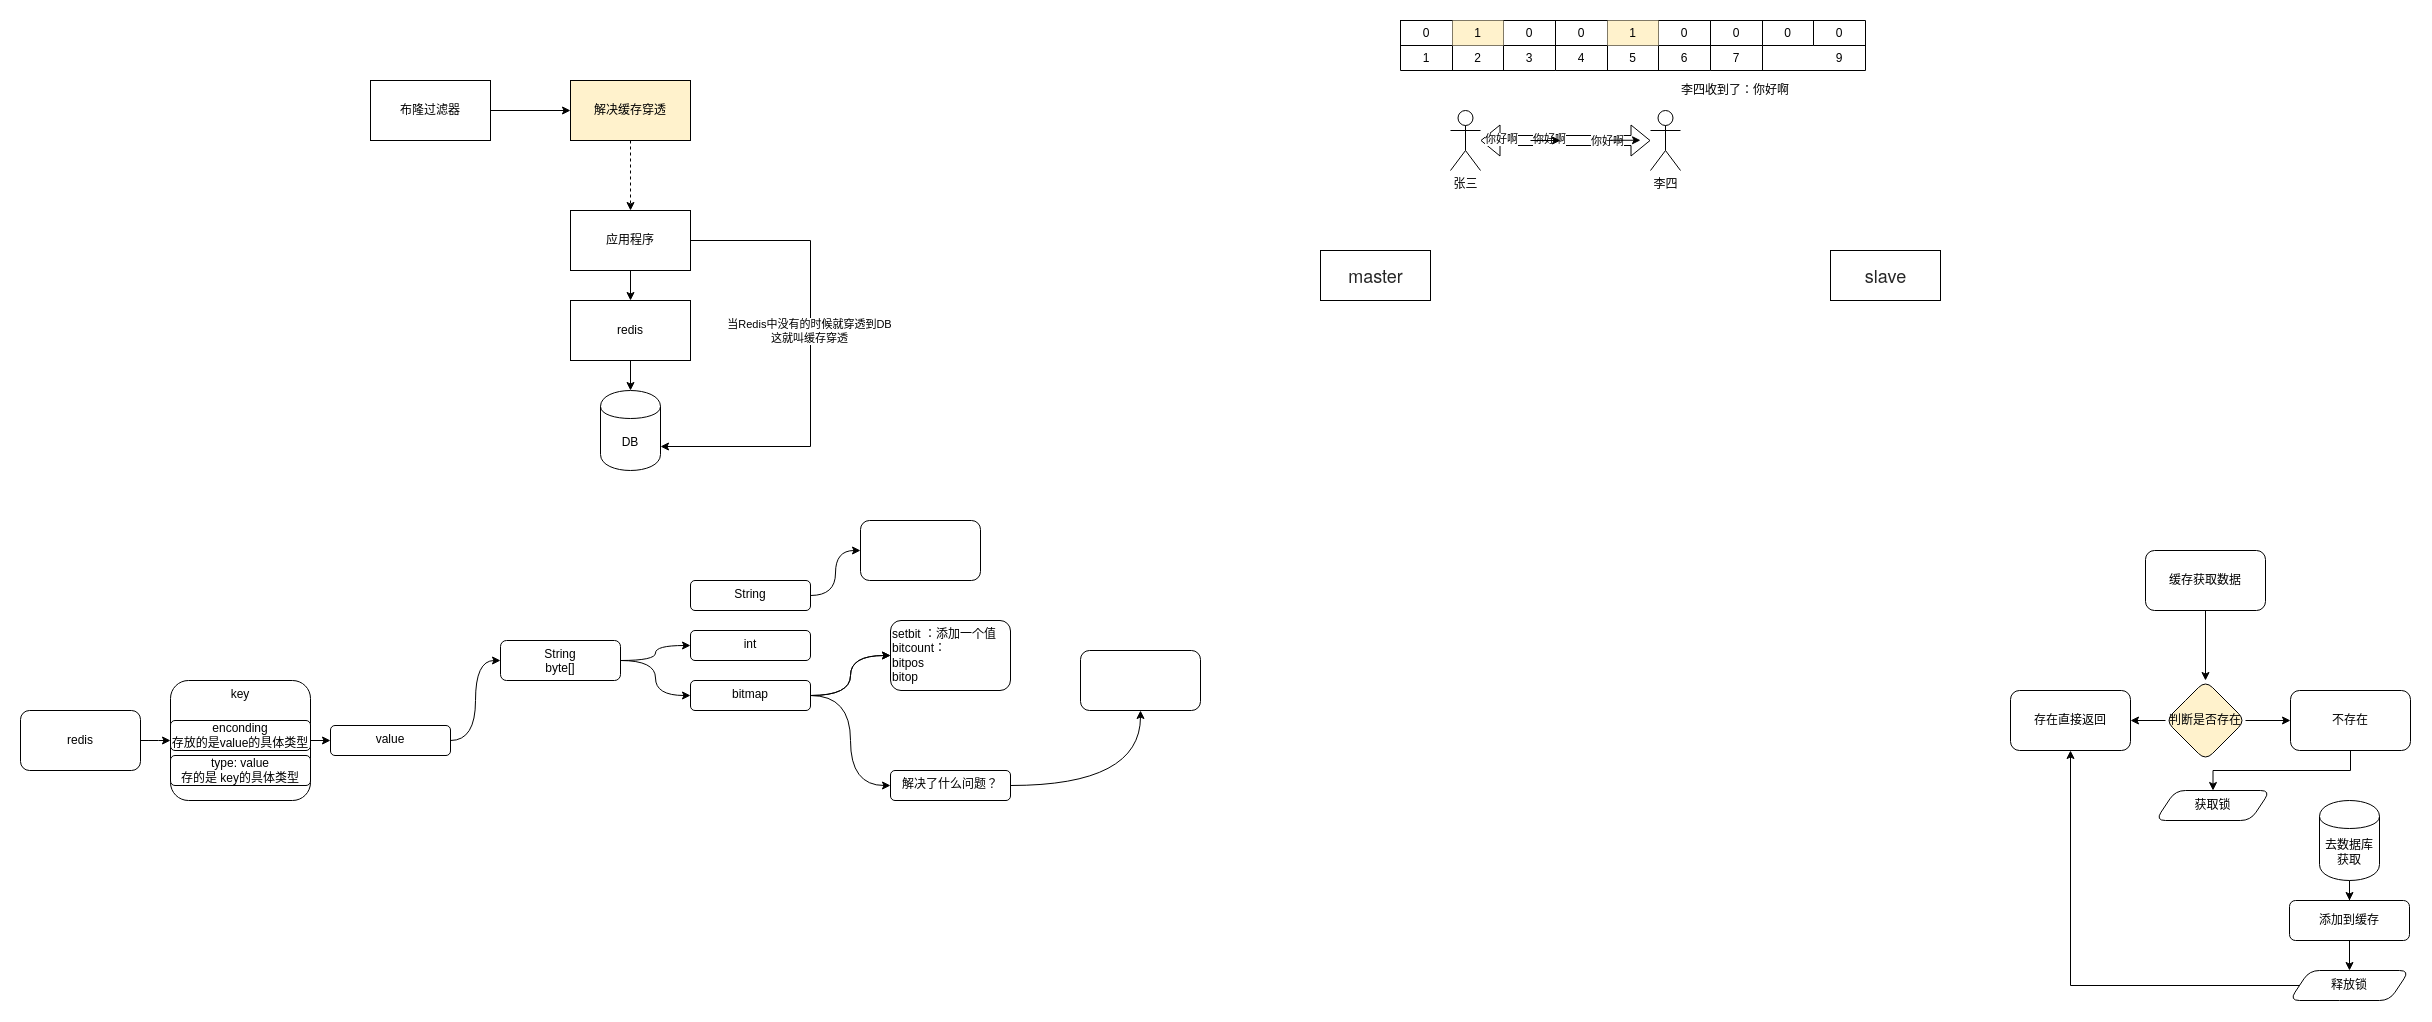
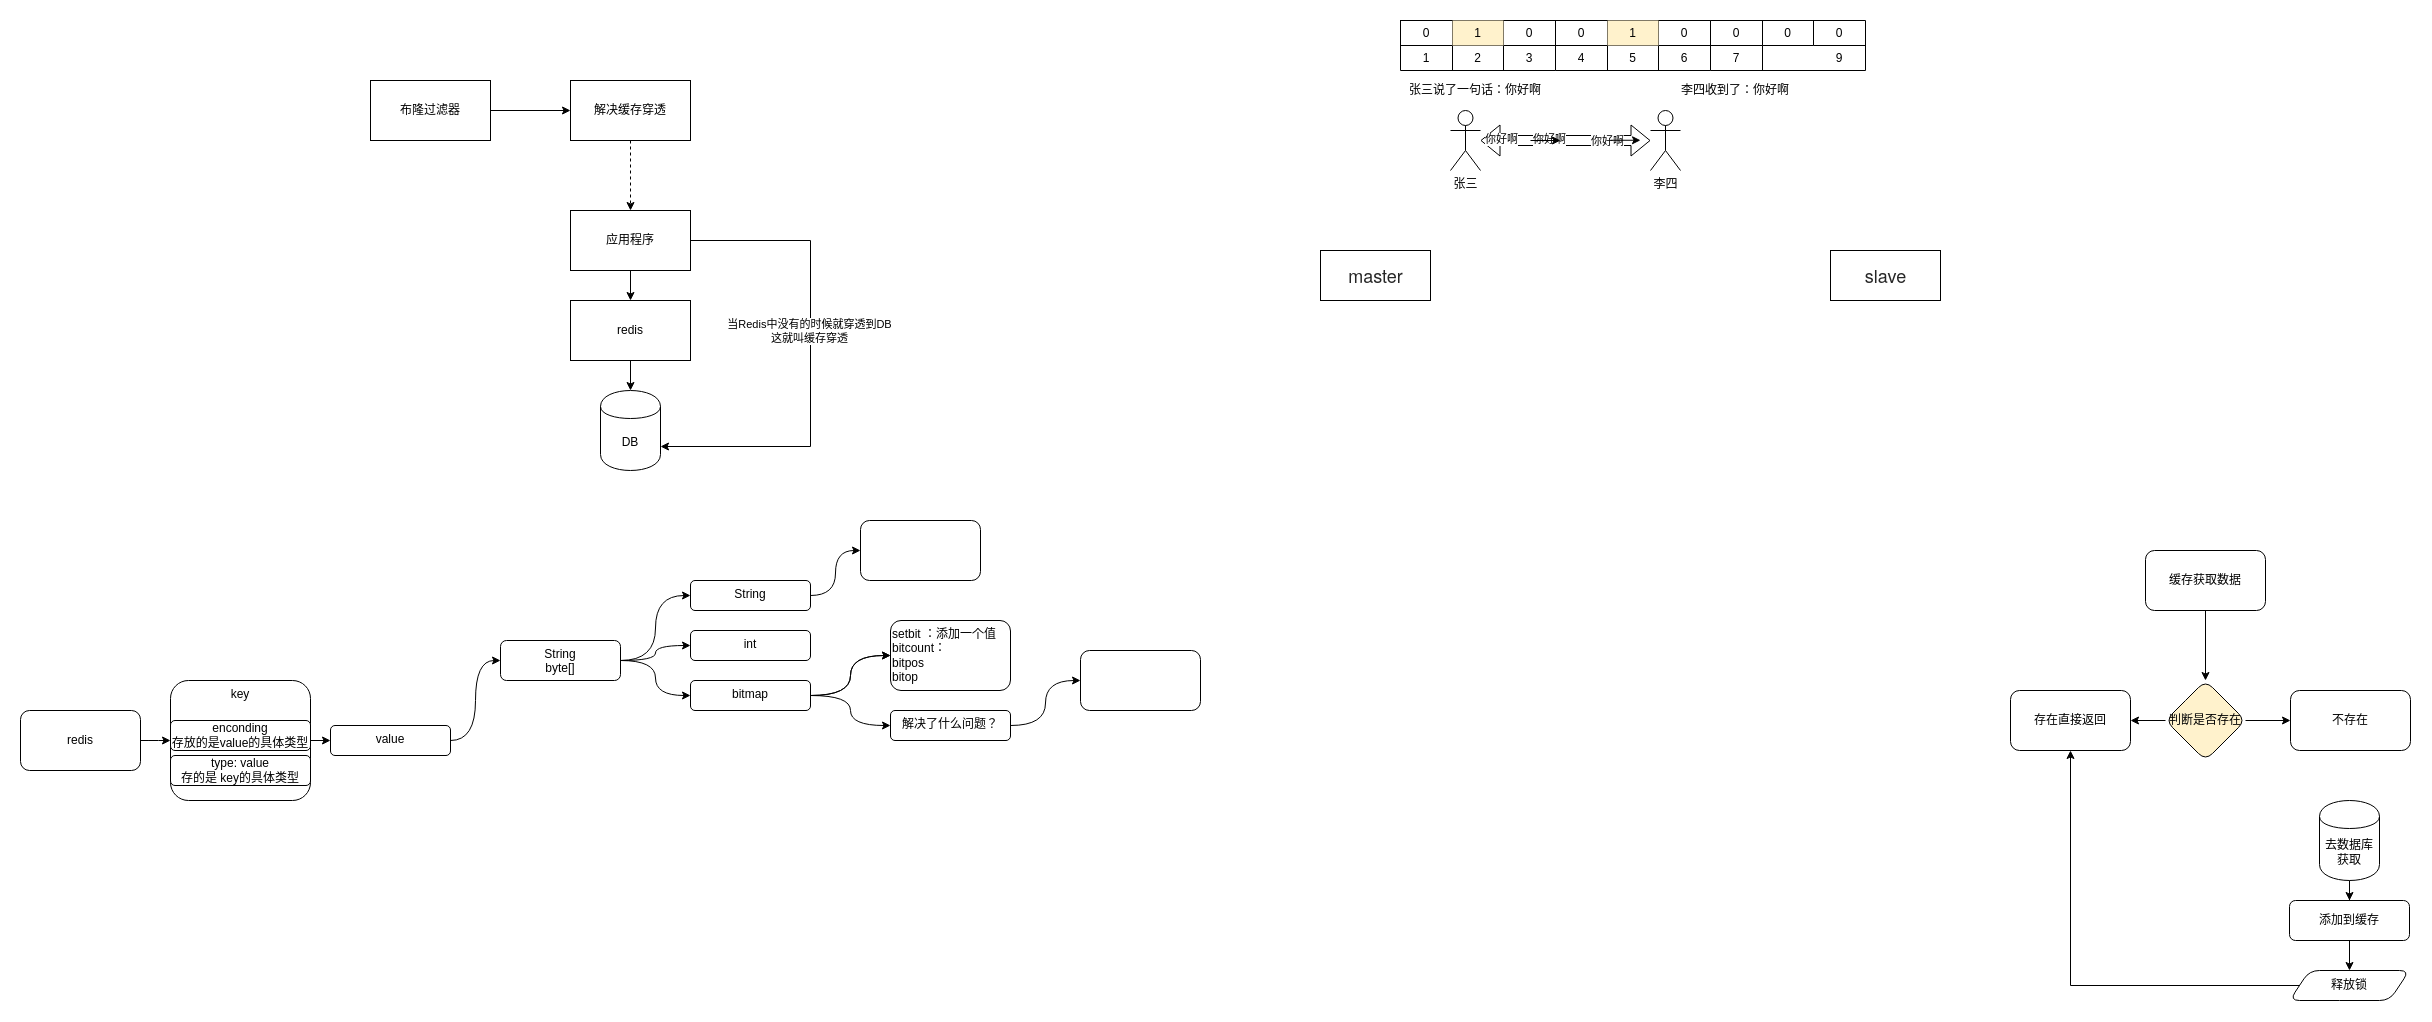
none -> (1476, 91)
(631, 111) -> (631, 111)
none -> (656, 623)
(2285, 771) -> none
(951, 786) -> (951, 726)
(2213, 806) -> none
